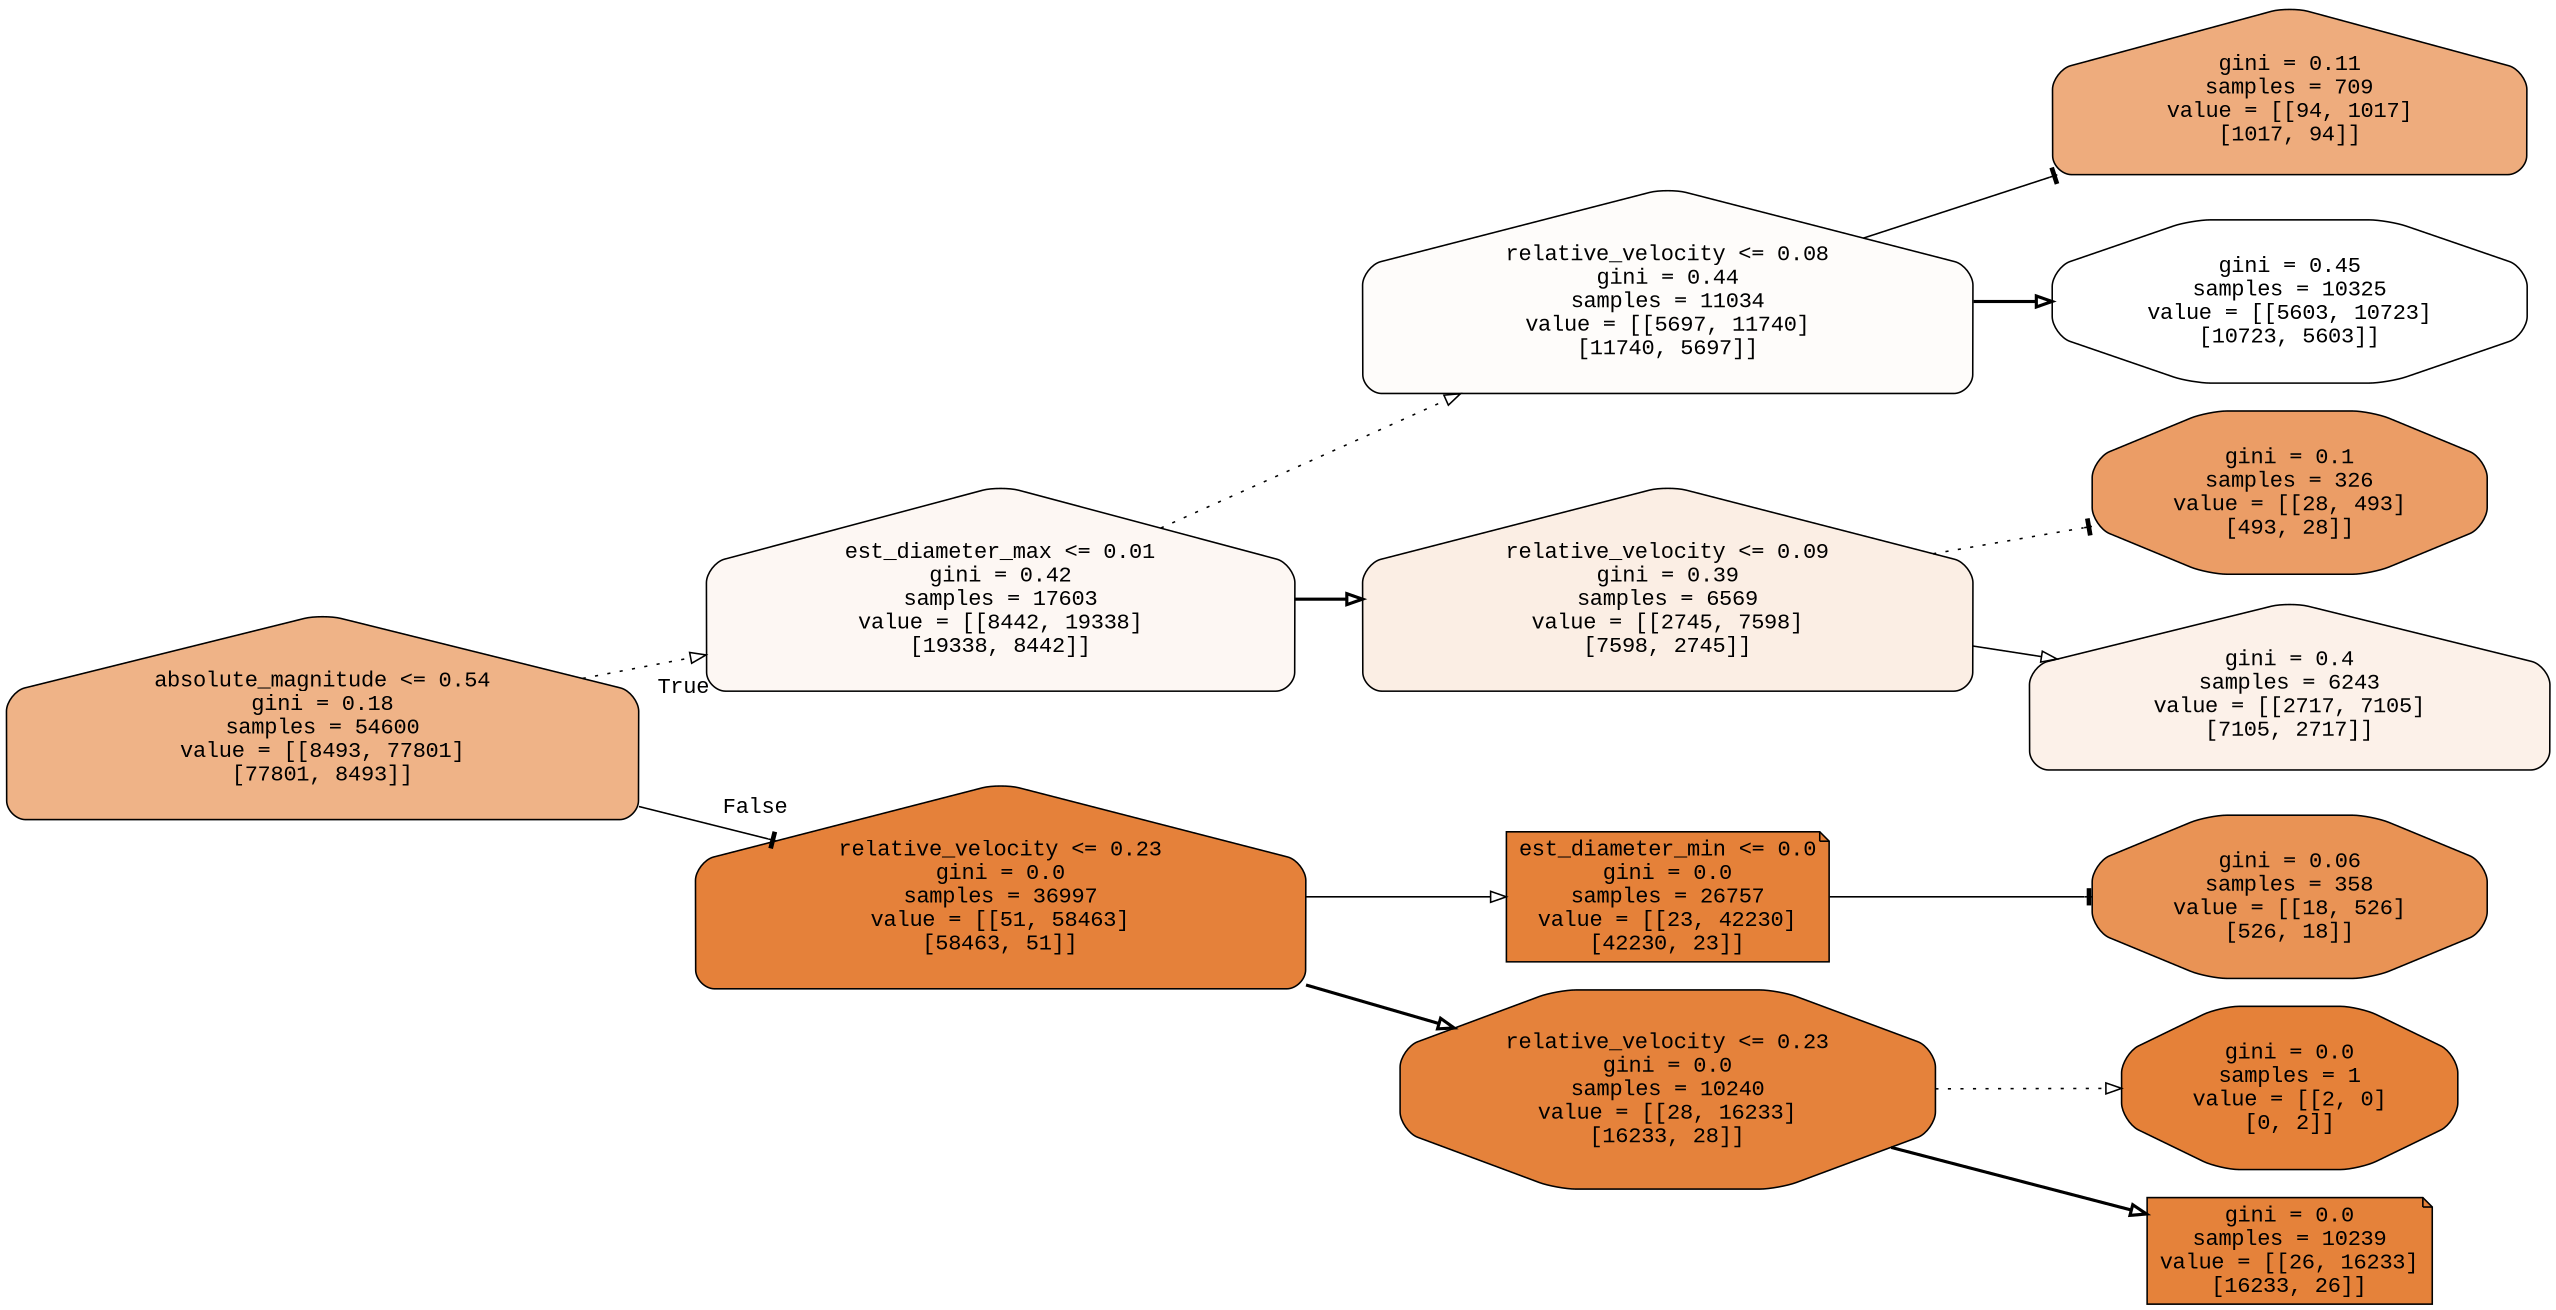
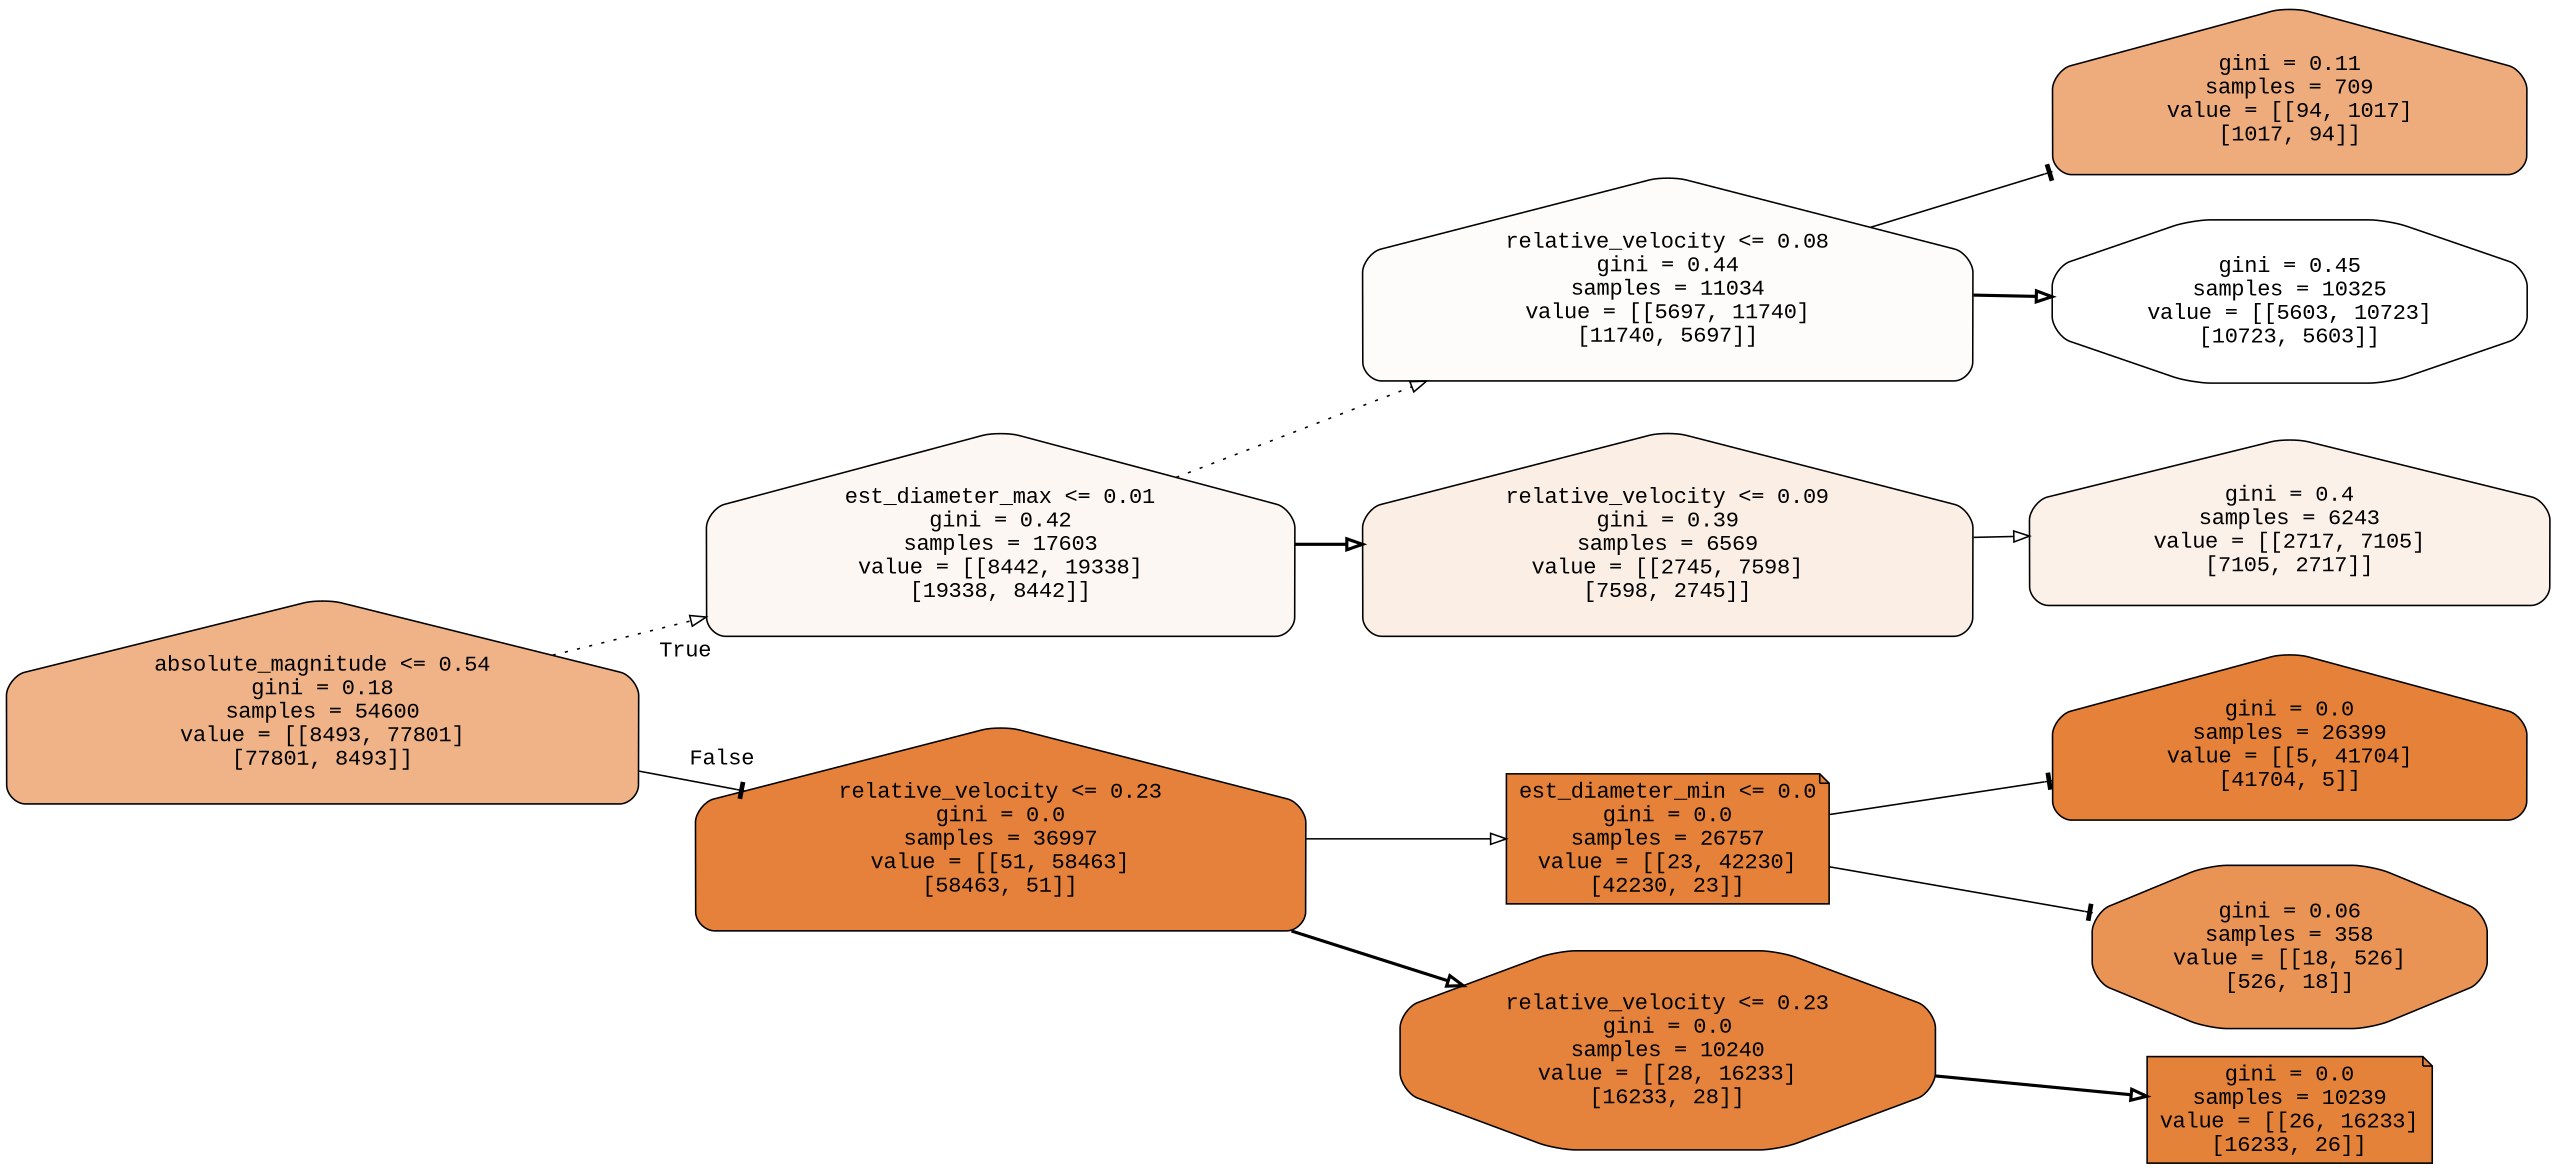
(2290, 493) -> none
none -> (2290, 745)
(2290, 1088) -> none
